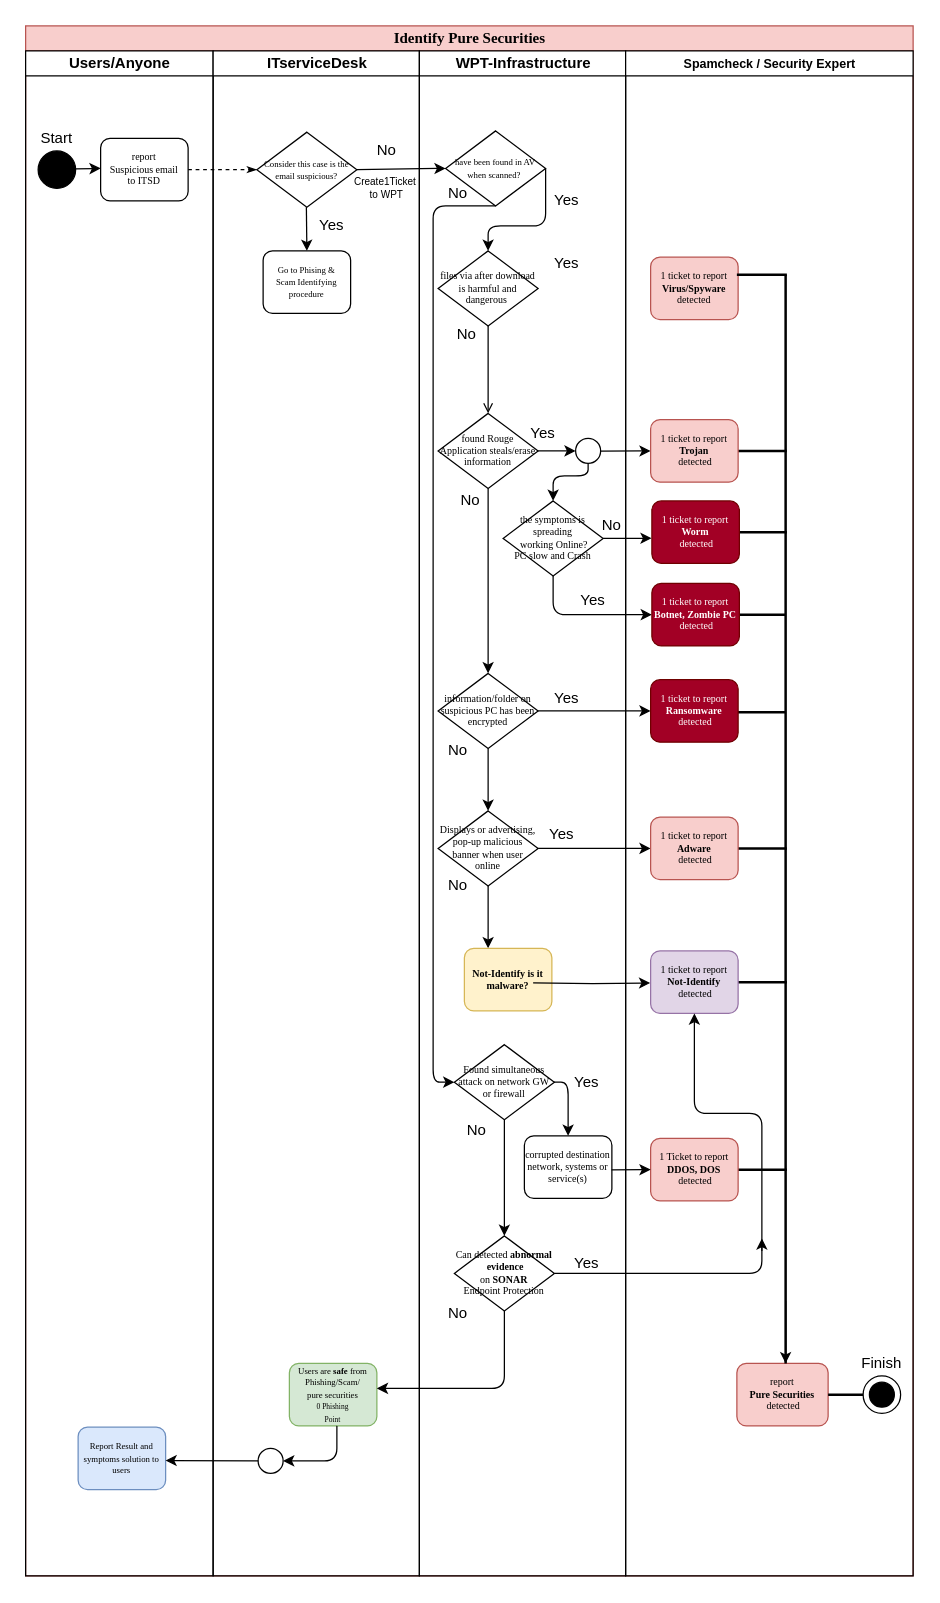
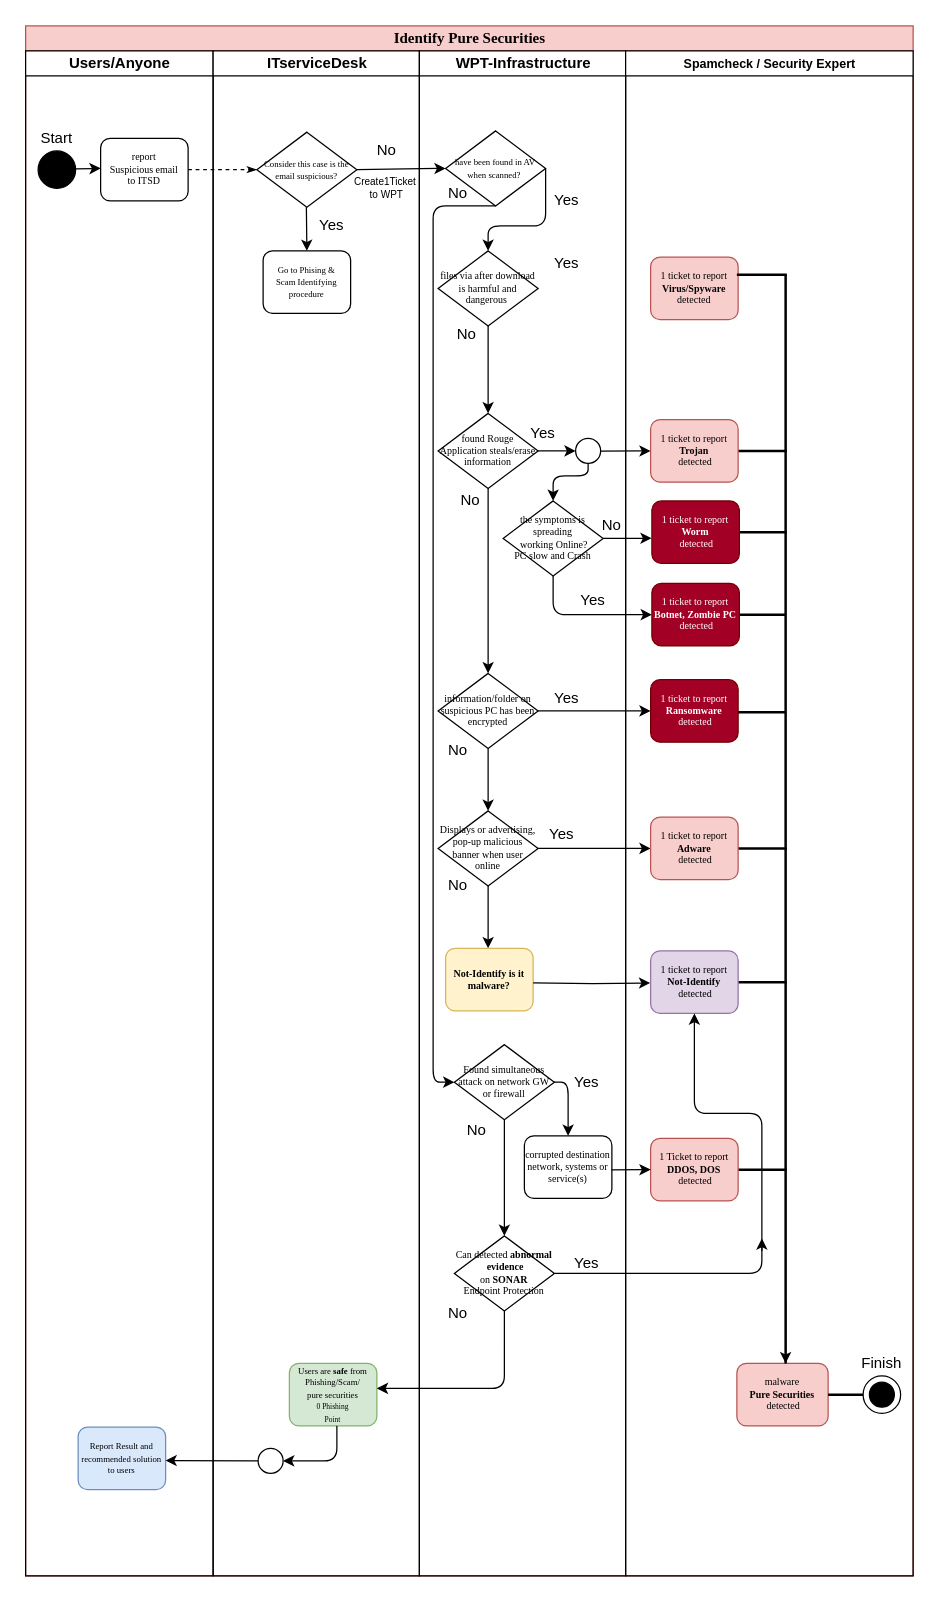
(488, 405) -> (488, 403)
(508, 979) -> (489, 979)
(783, 1394) -> (783, 1394)
(122, 1458) -> (122, 1458)
